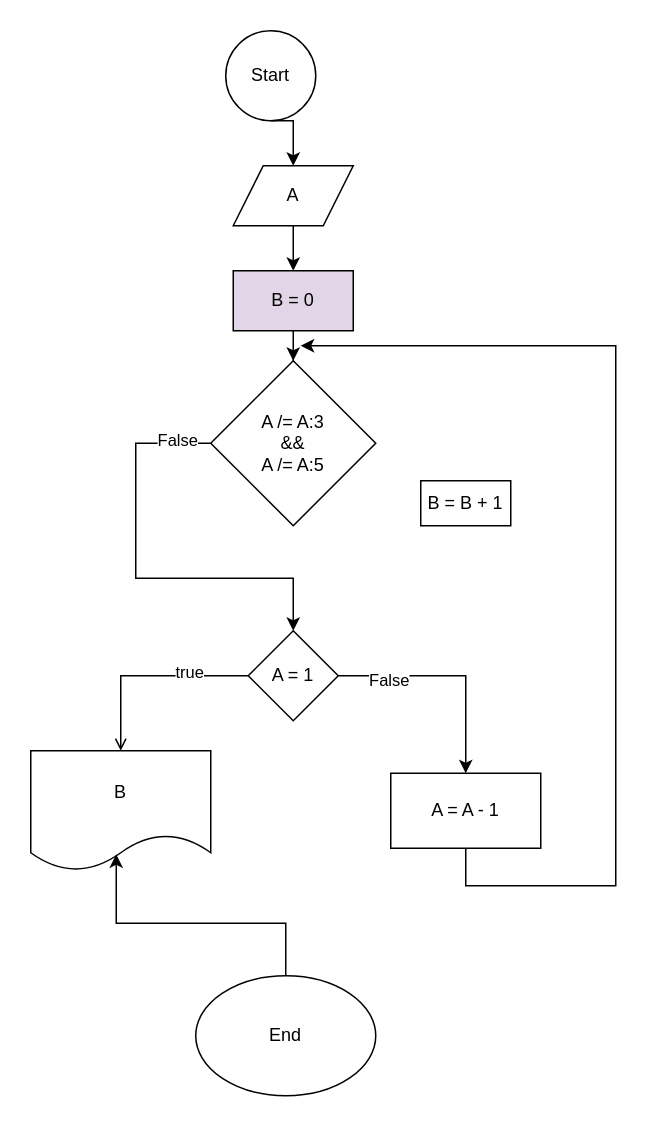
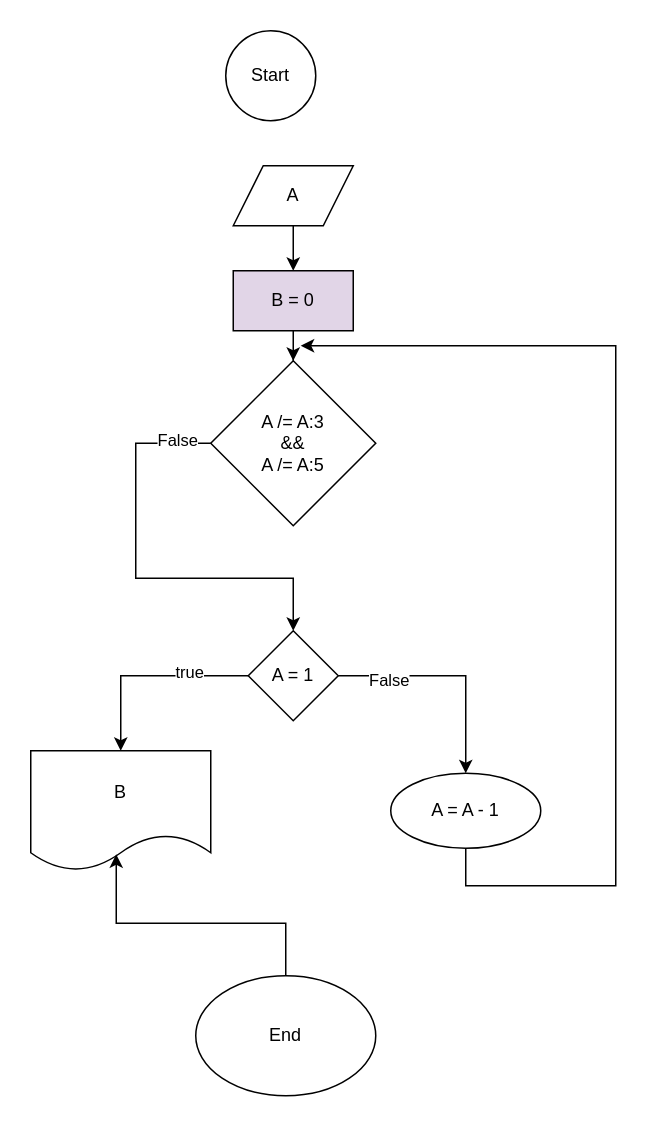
(293, 129) -> none
(466, 503) -> none
(121, 741) -> (121, 739)
(466, 811) -> (466, 811)
